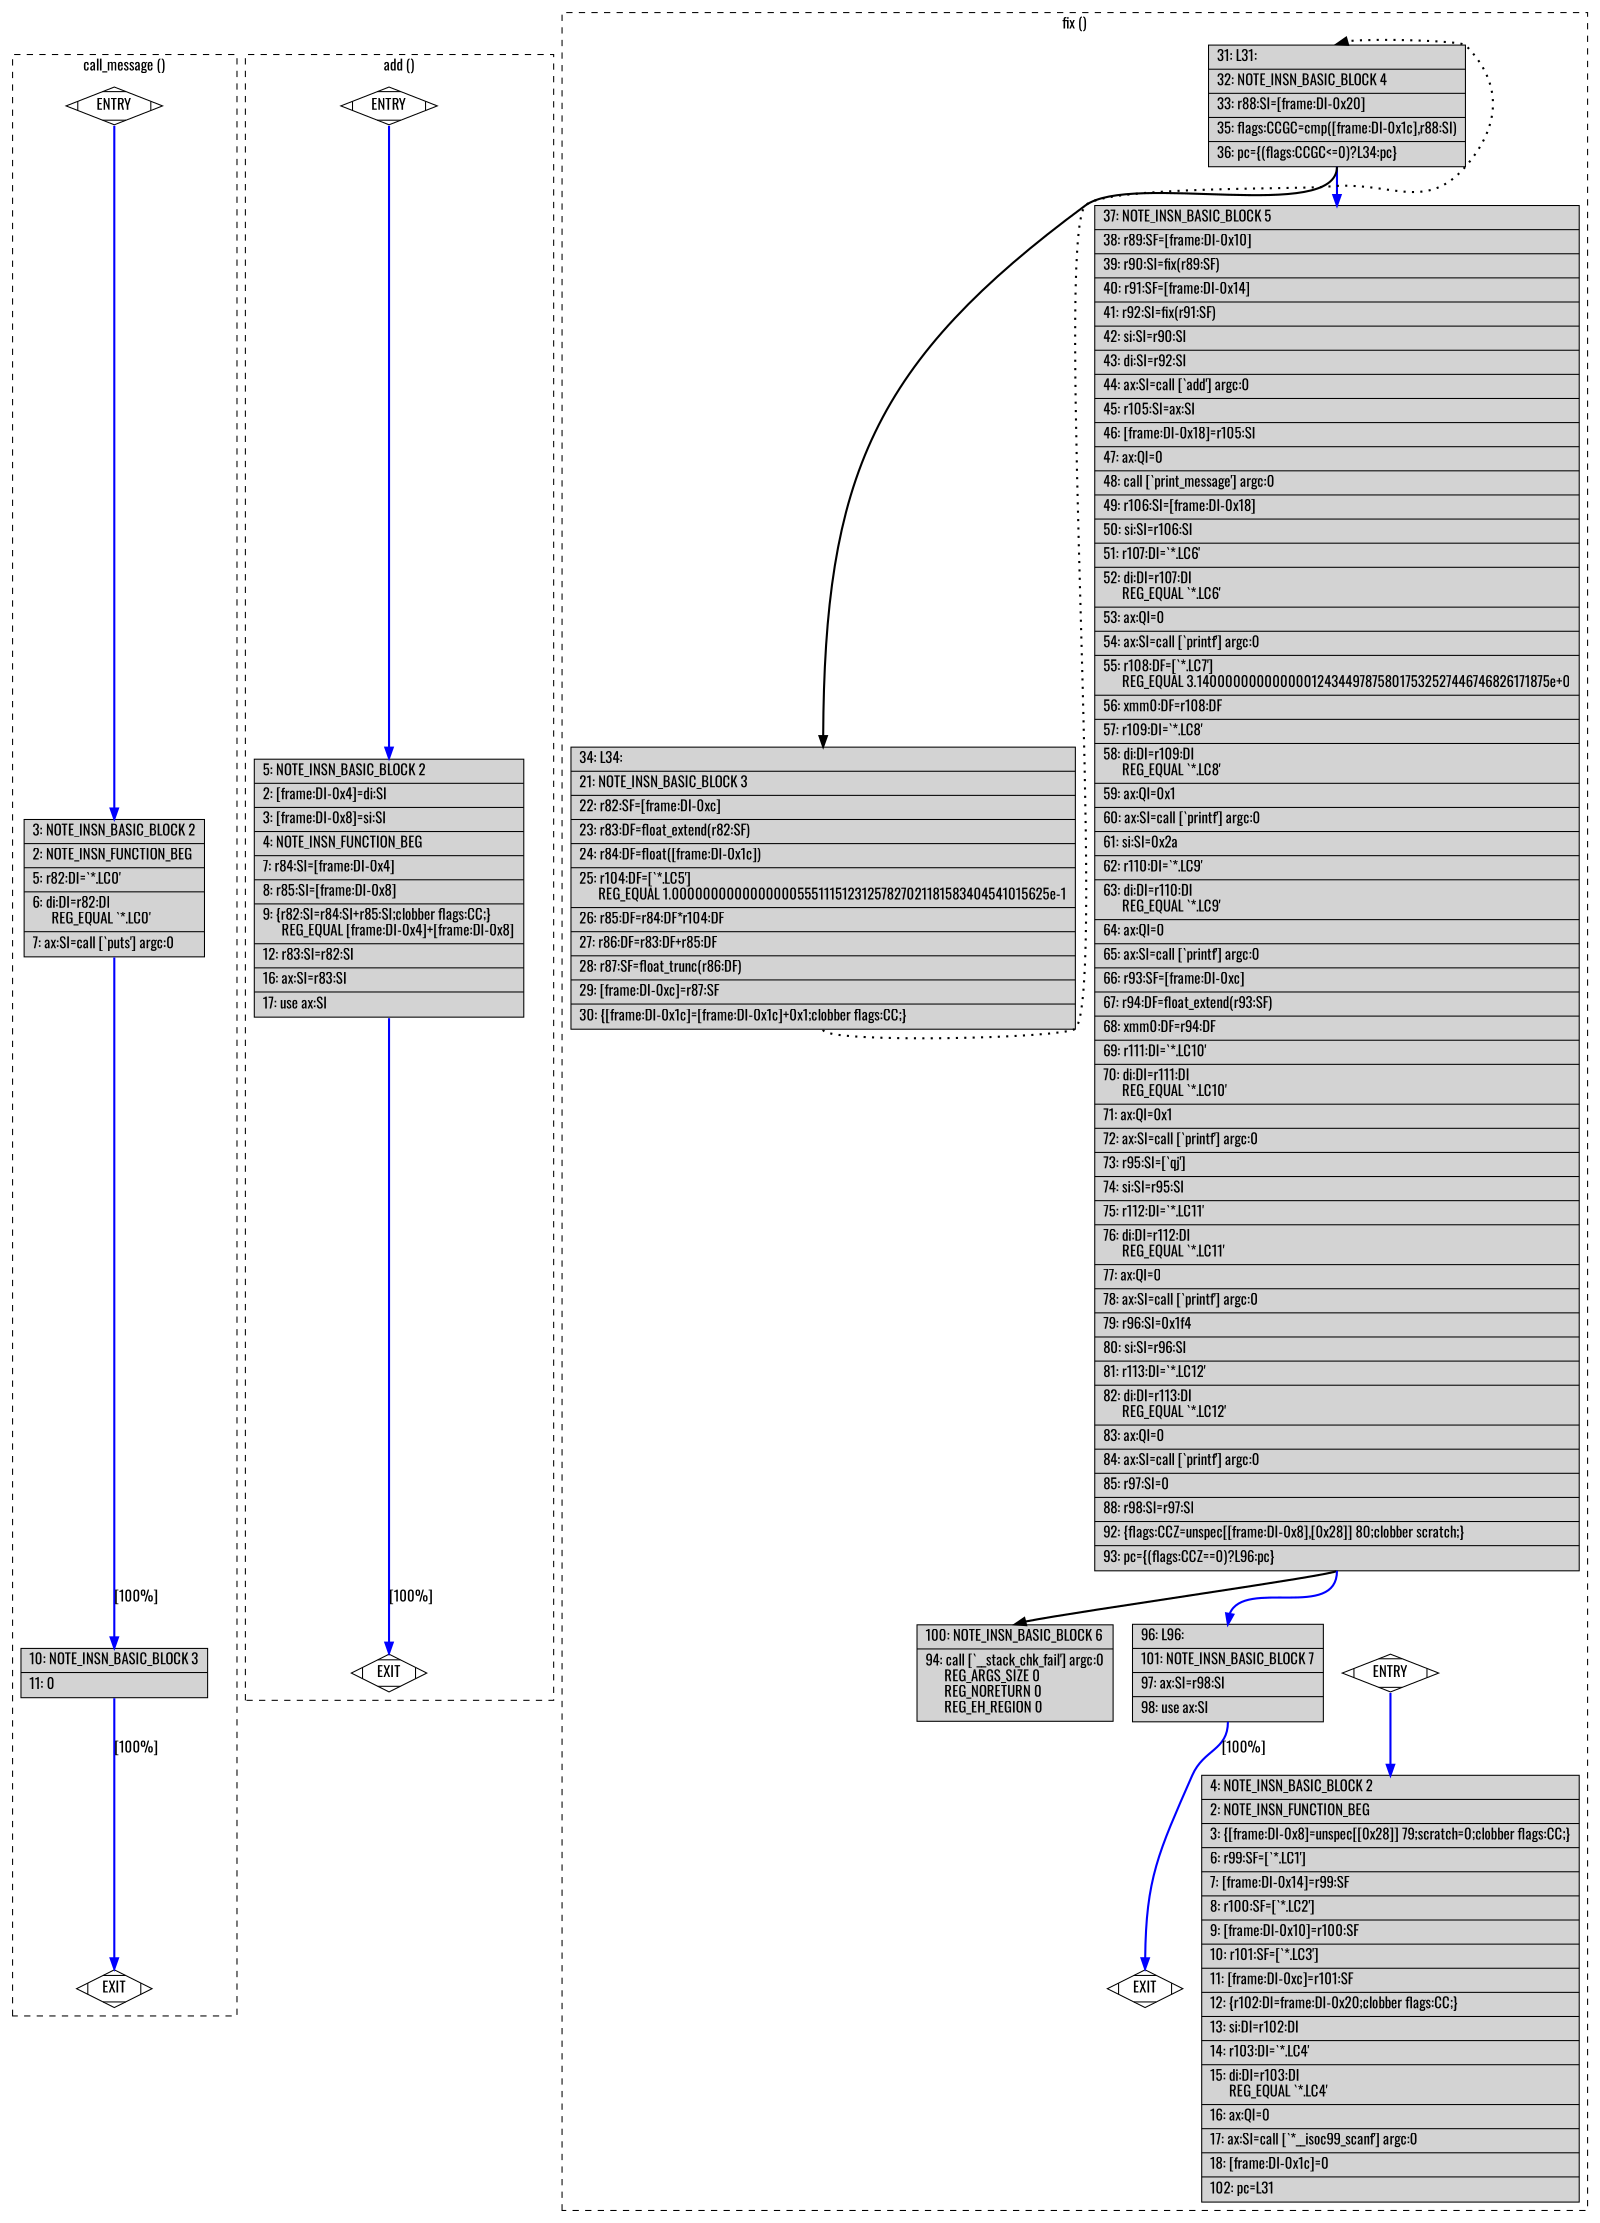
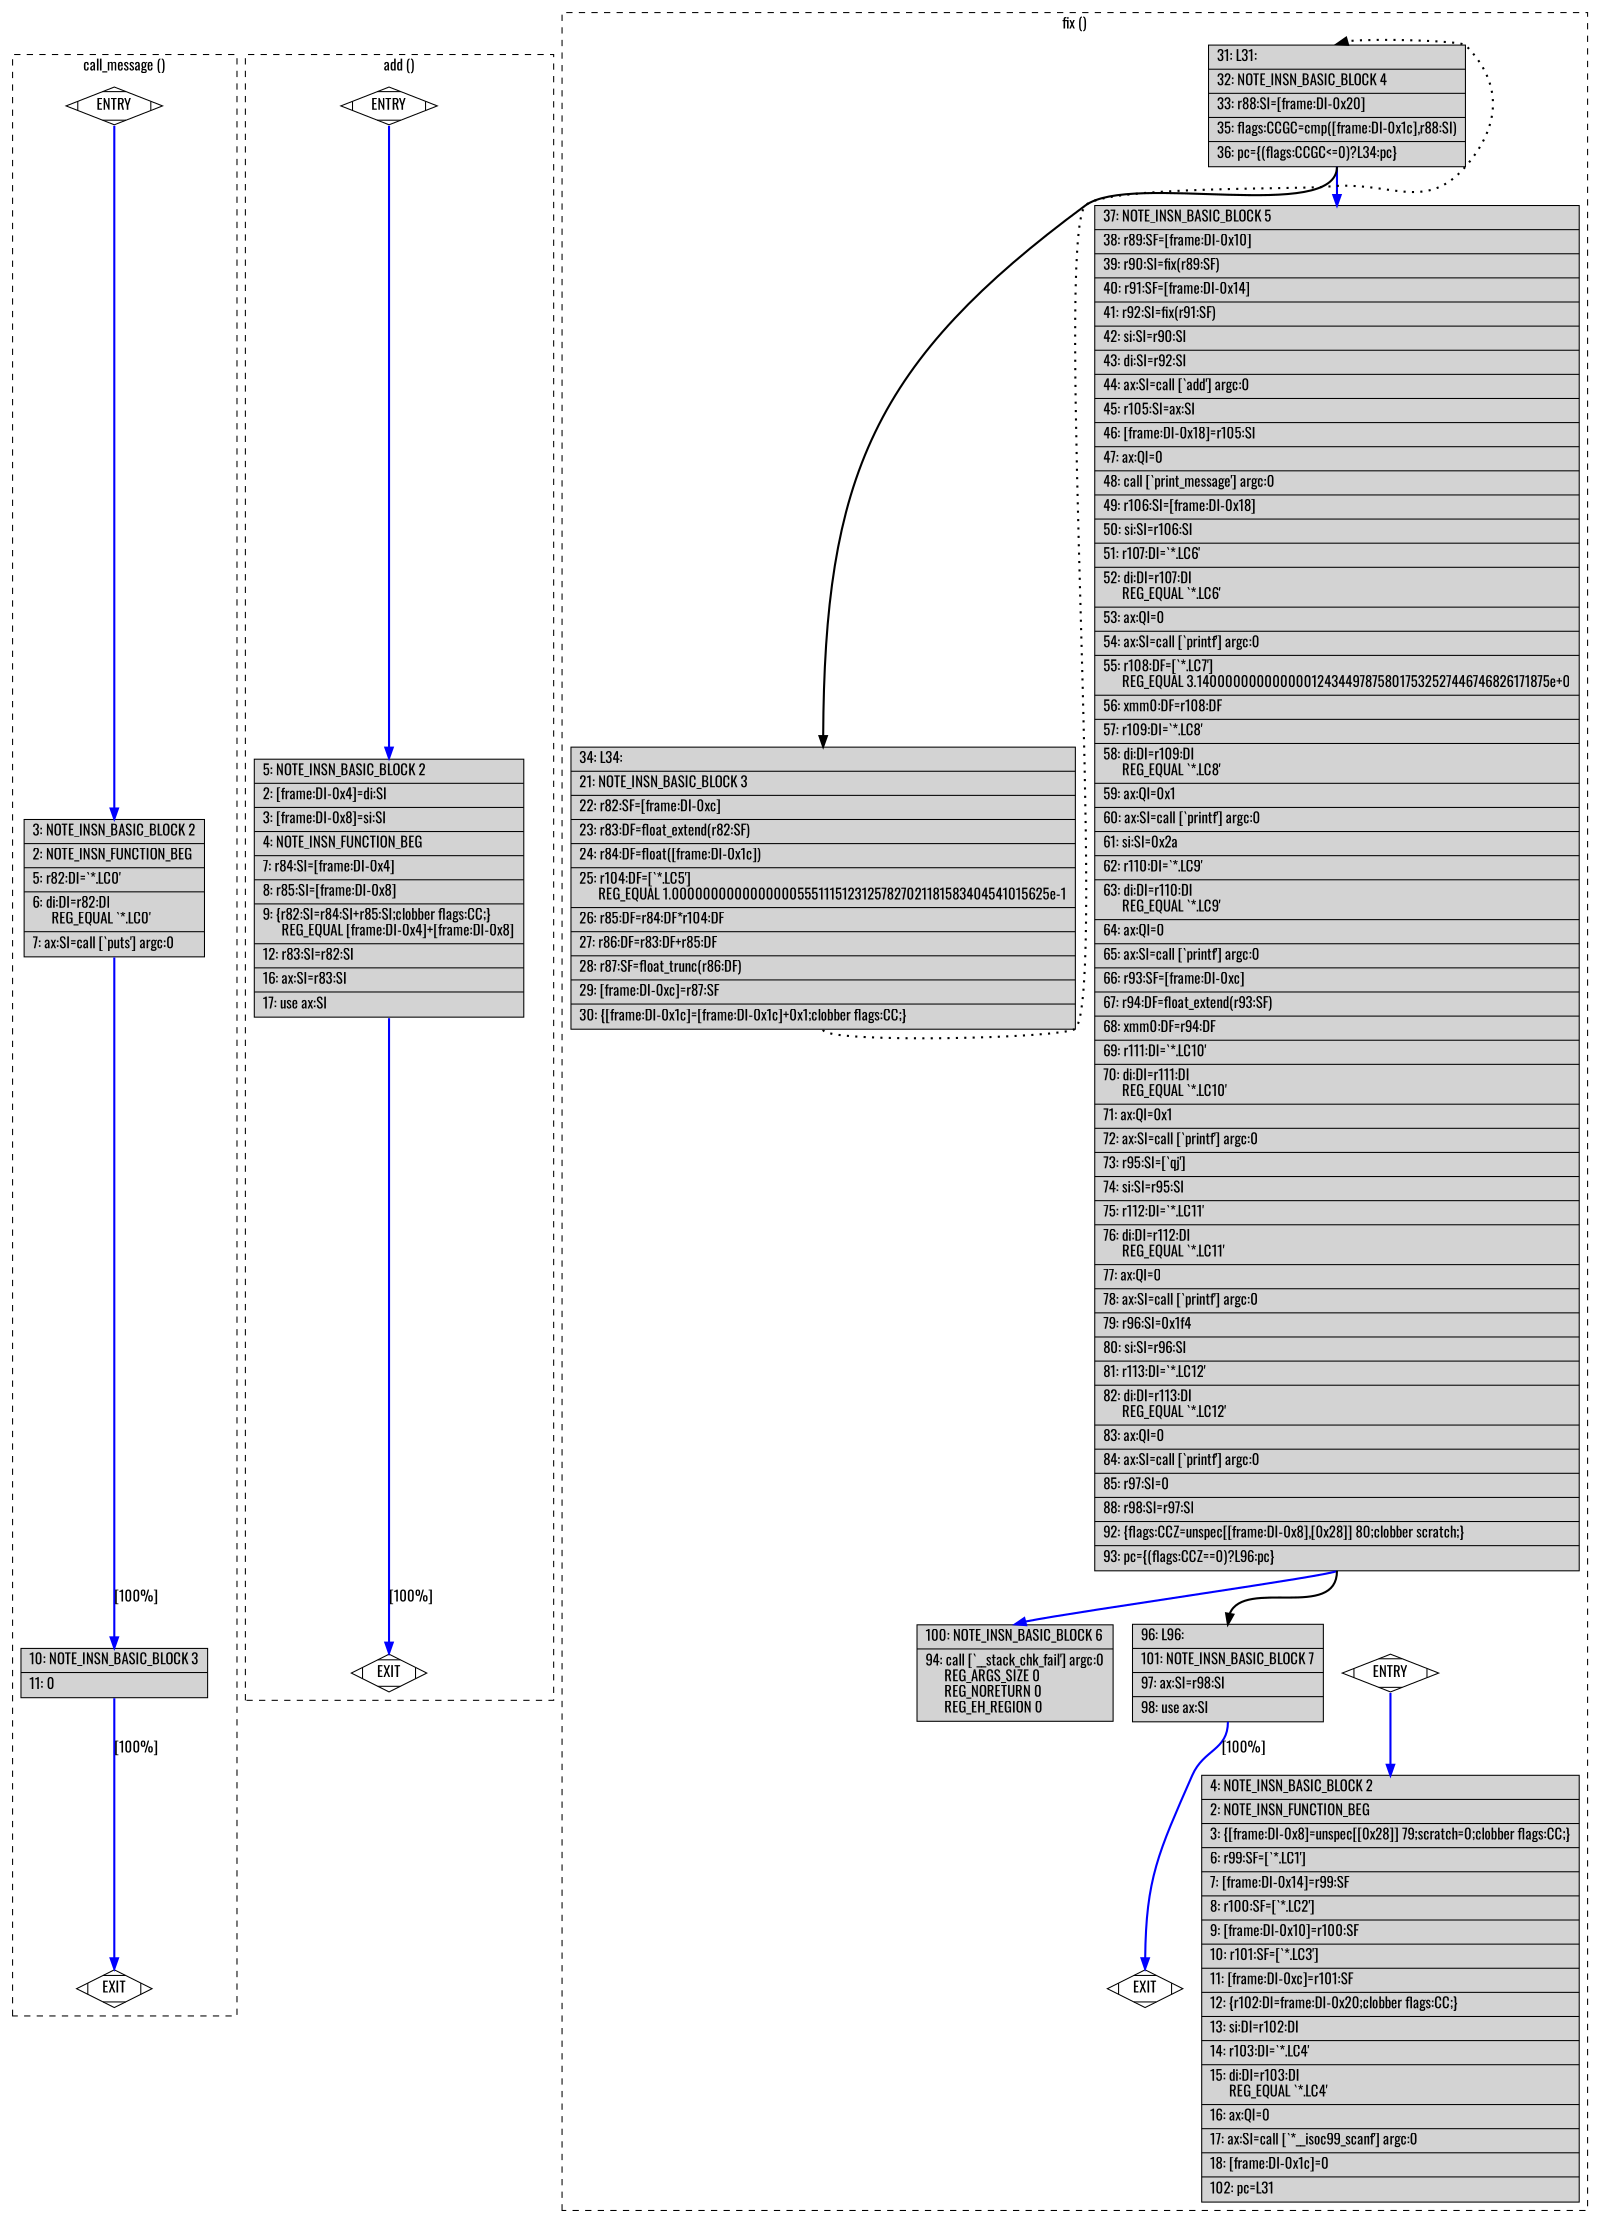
(1181, 1597) -> (1181, 1597)
(1288, 1598) -> (1288, 1598)
